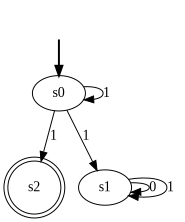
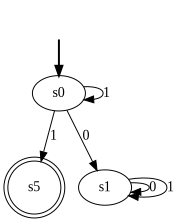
(86, 136) -> (86, 136)
(34, 188) -> (34, 188)
